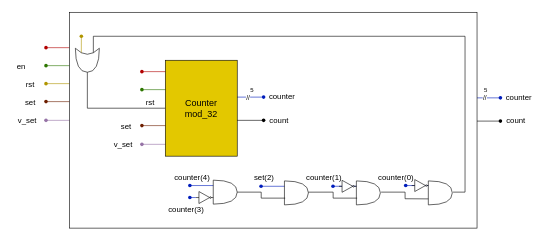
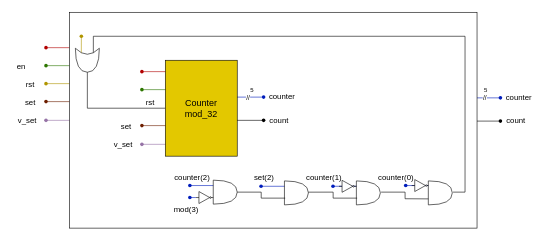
(192, 177) -> (192, 177)
(186, 209) -> (186, 209)
